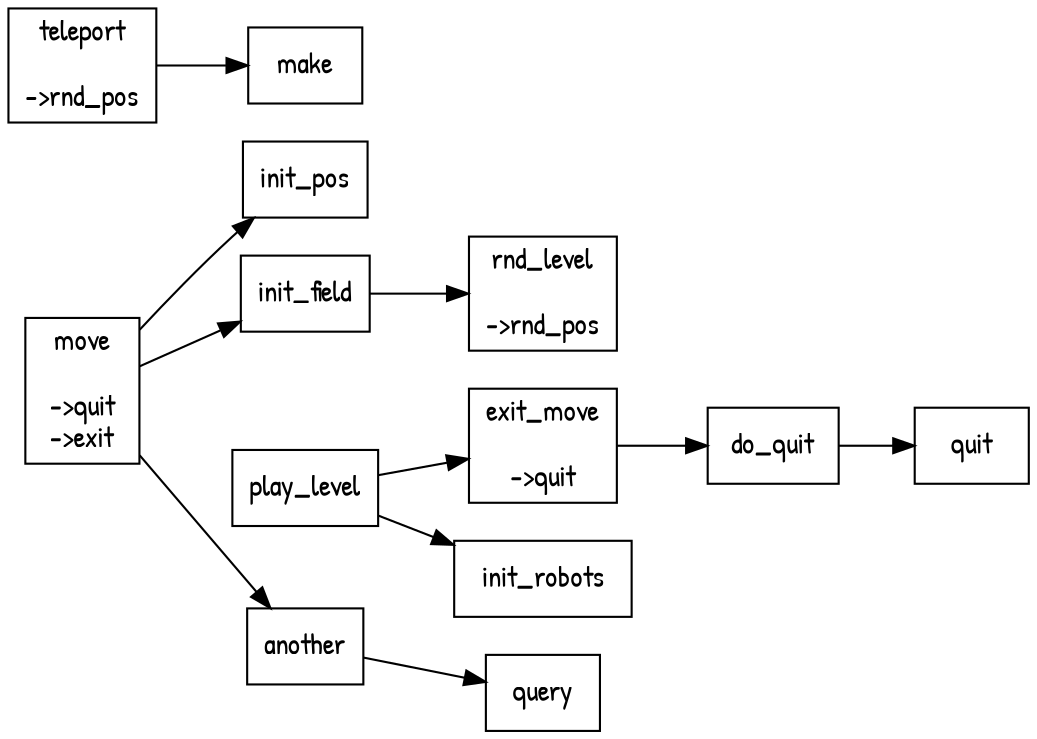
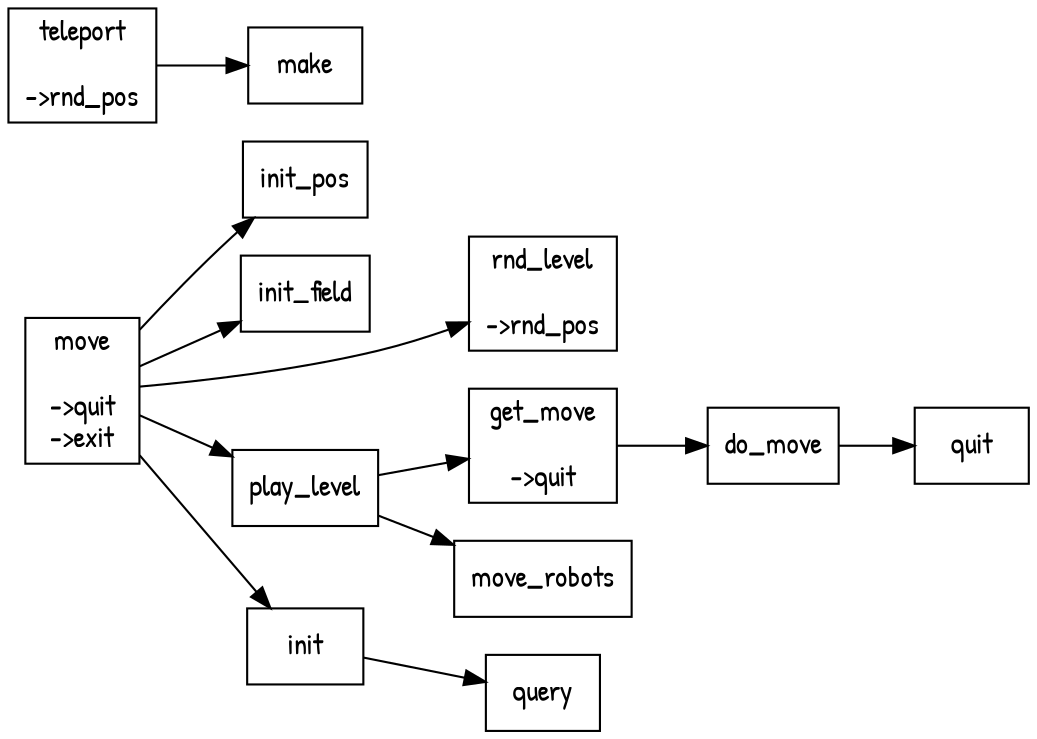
(408, 294) -> (296, 367)
none -> (176, 432)
(543, 446) -> (543, 446)
(773, 446) -> (773, 446)
(543, 579) -> (543, 579)
(305, 646) -> (305, 646)
